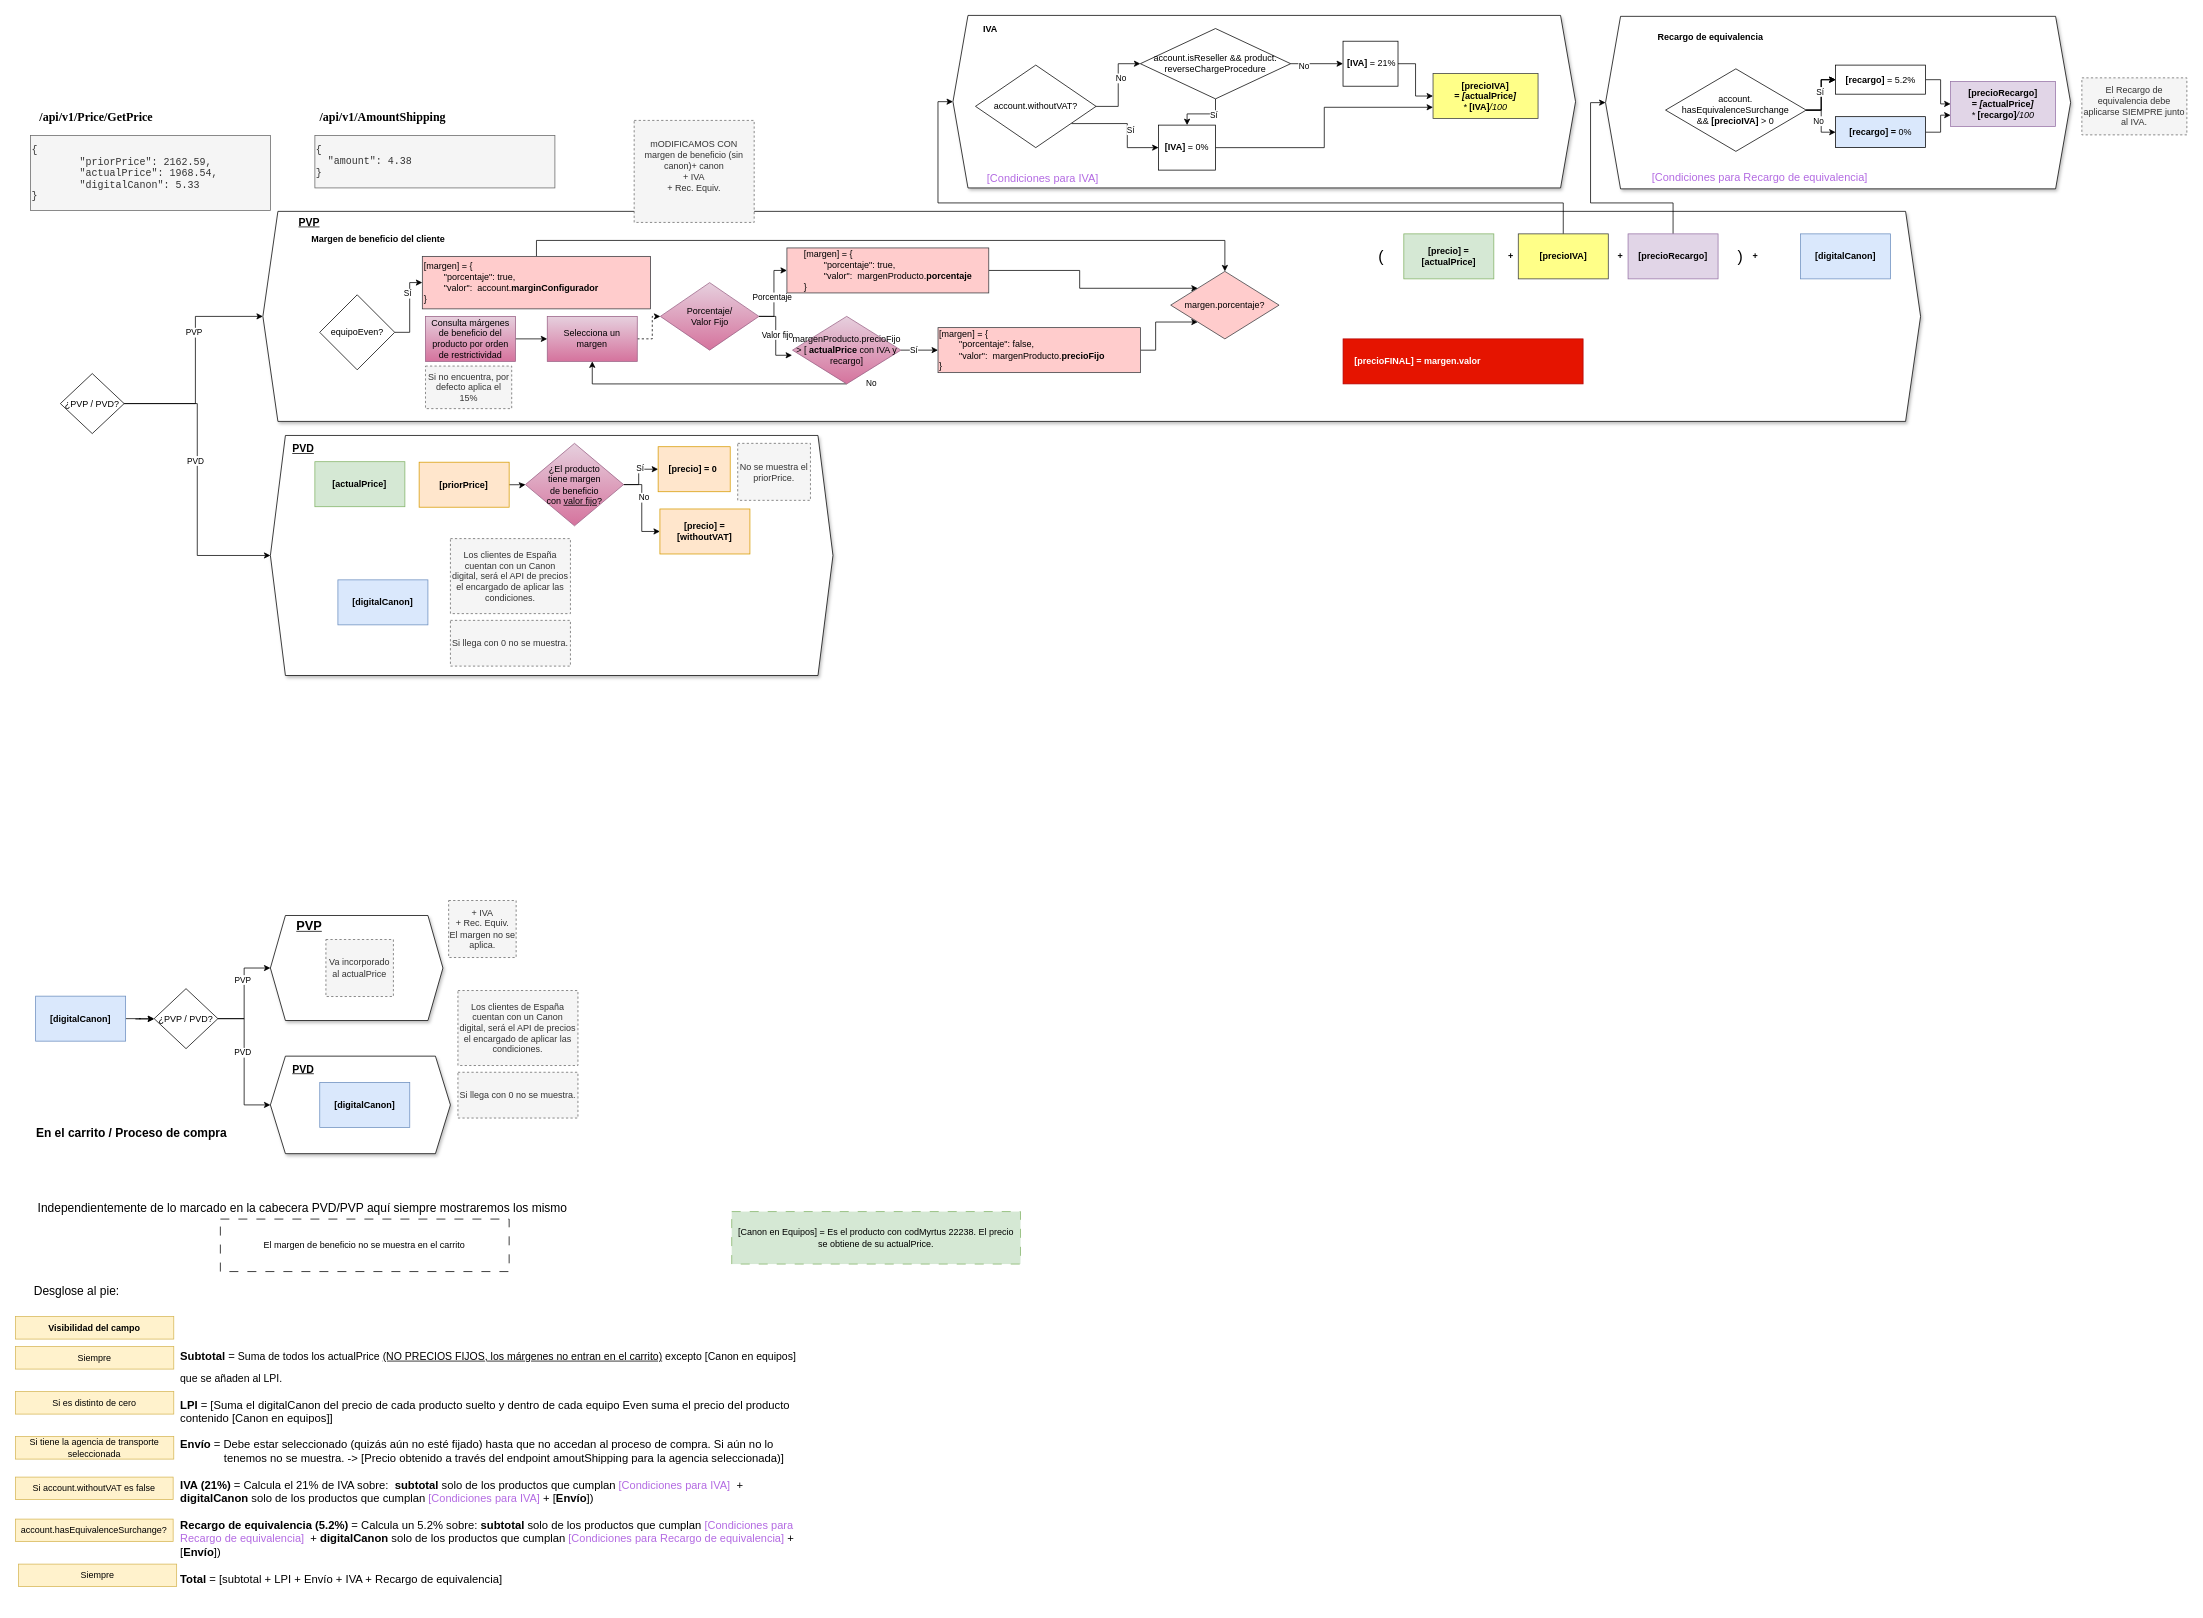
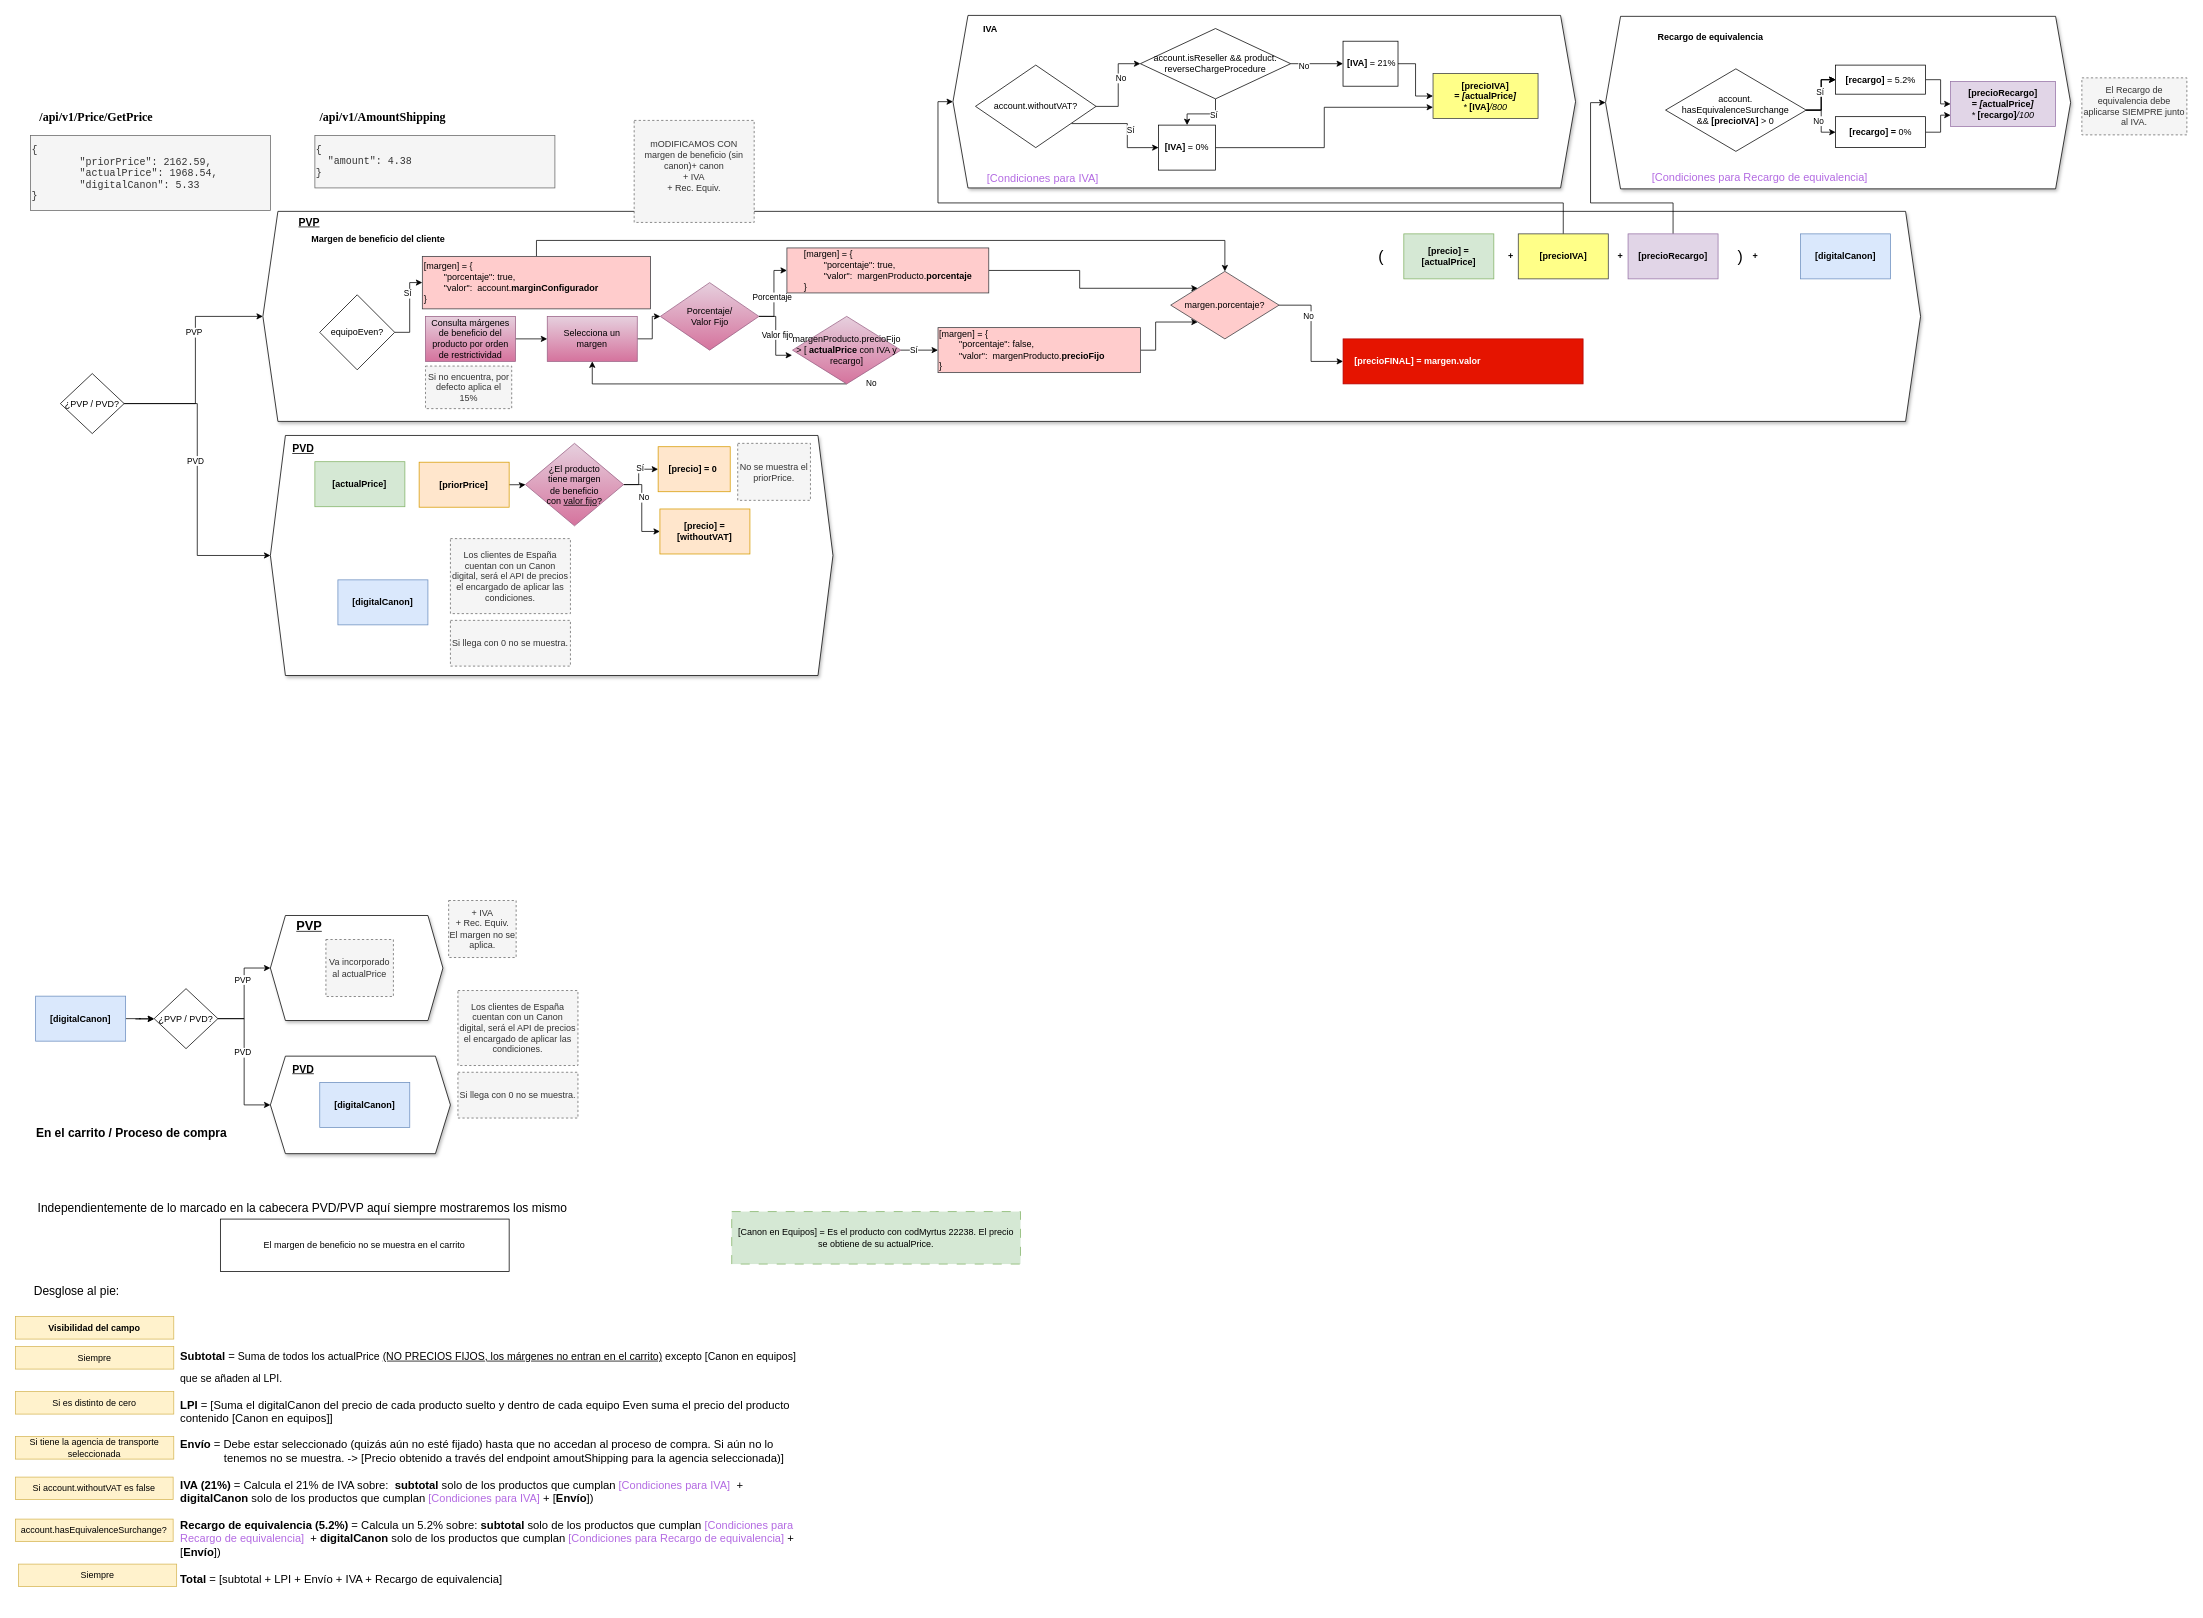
(1485, 96) -> (1485, 96)
(1880, 132) -> (1880, 132)
(652, 334) -> (652, 334)
none -> (1323, 361)
(365, 1245) -> (365, 1245)
